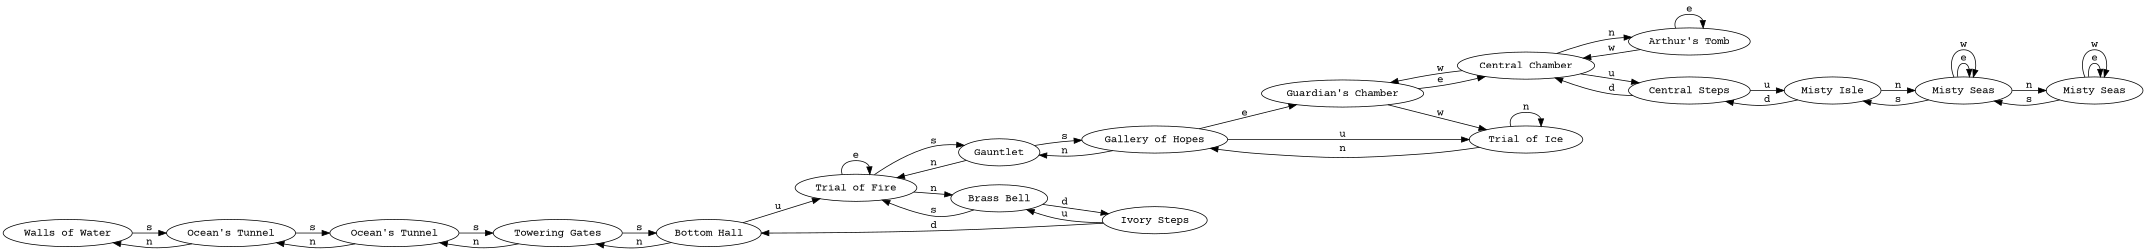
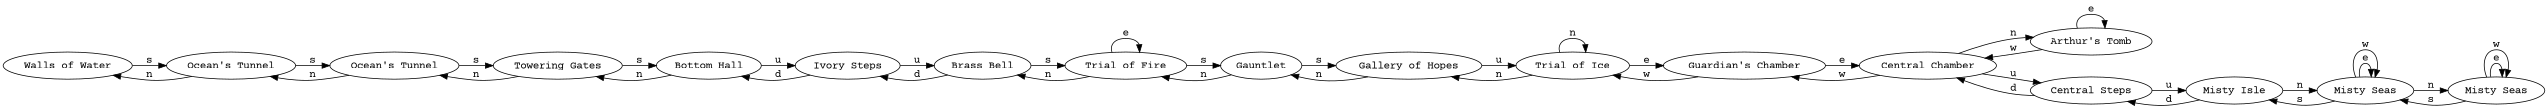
(1244, 118) -> (1643, 66)
(778, 212) -> (774, 66)
